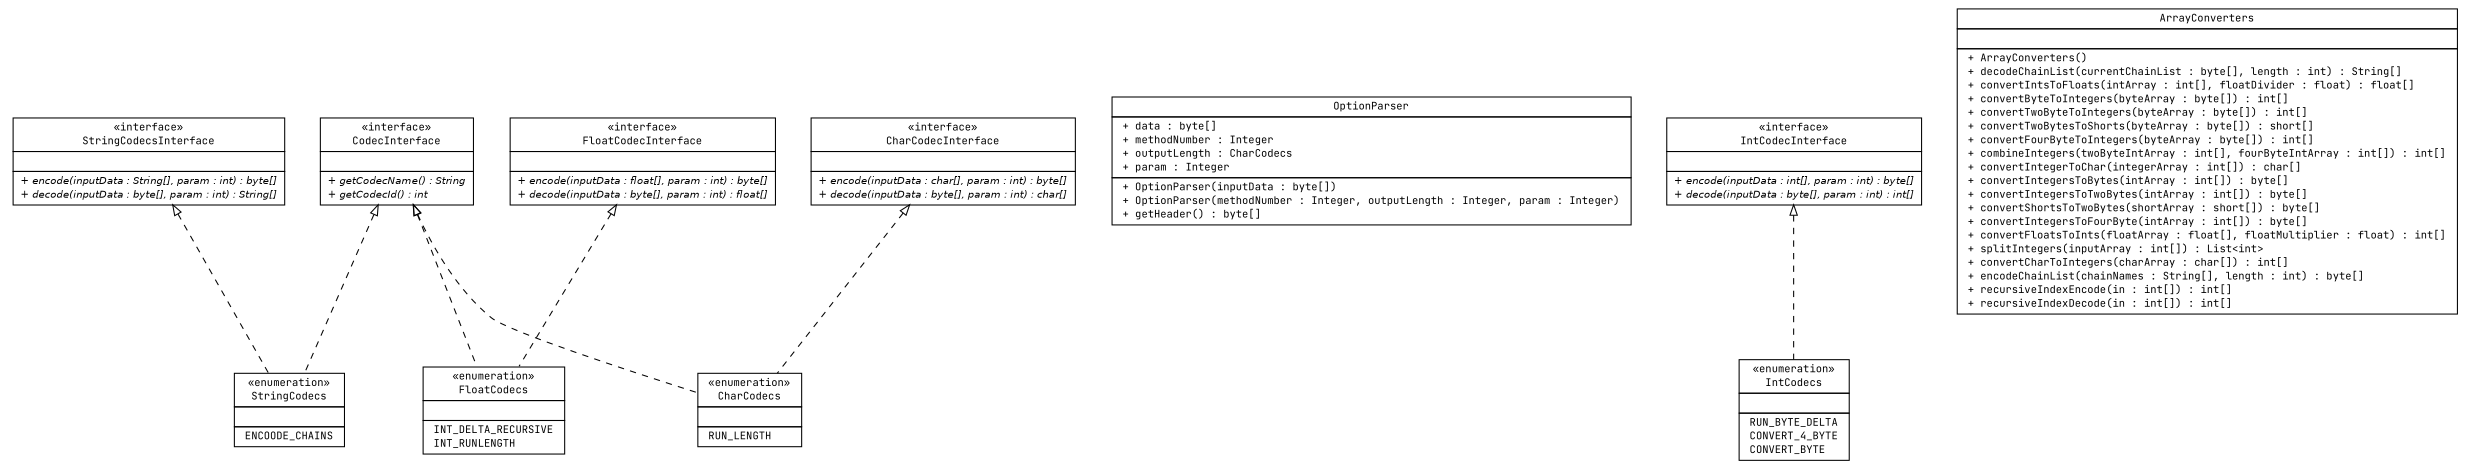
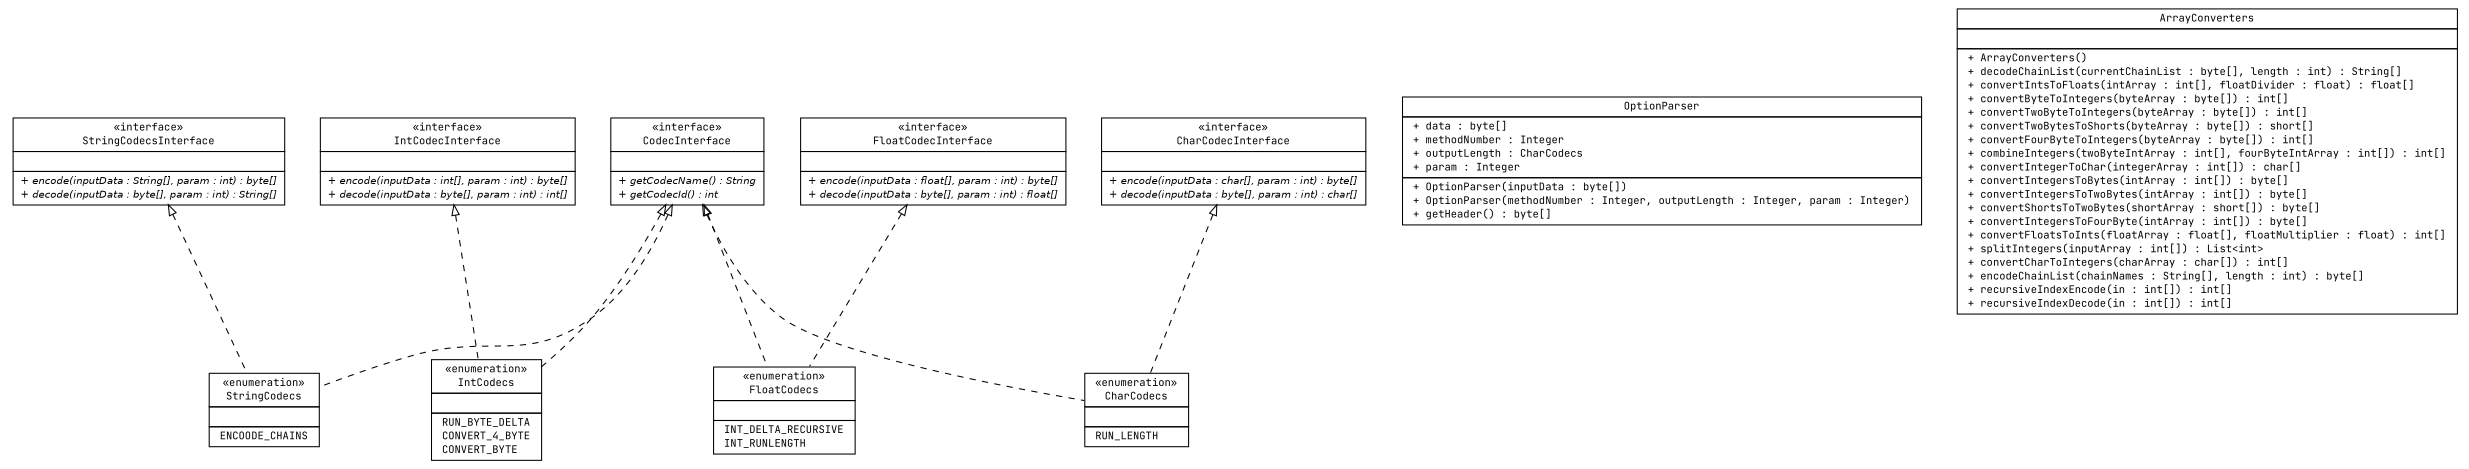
none -> (614, 289)
